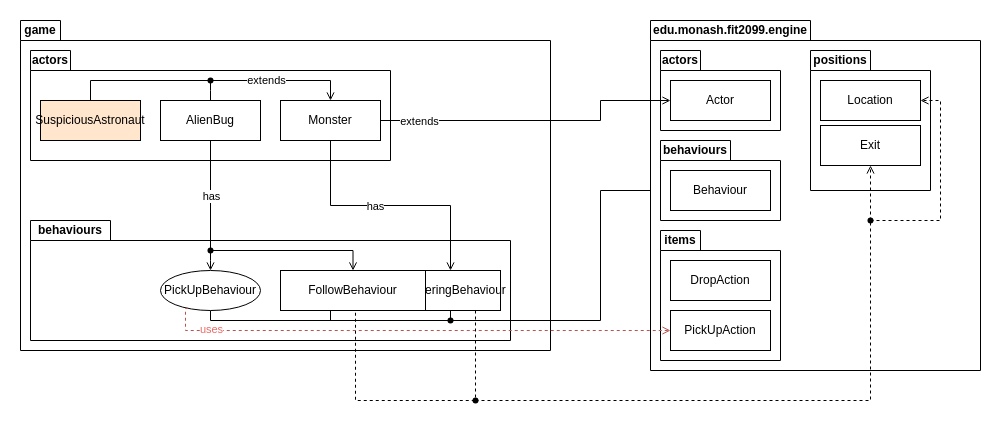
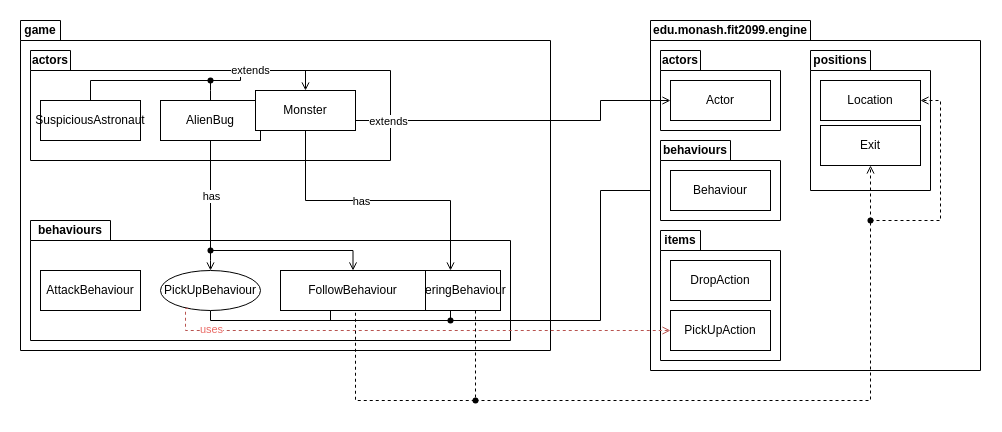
(91, 121) -> (91, 121)
(331, 121) -> (306, 111)
none -> (91, 291)
